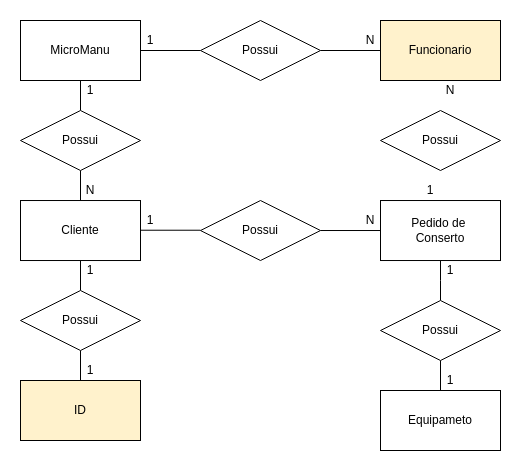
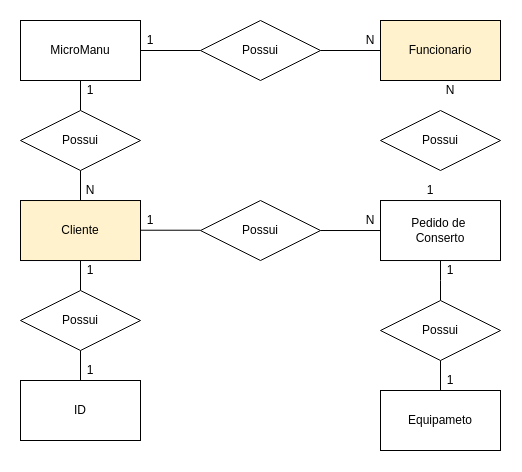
(81, 231) -> (81, 231)
(81, 411) -> (81, 411)
